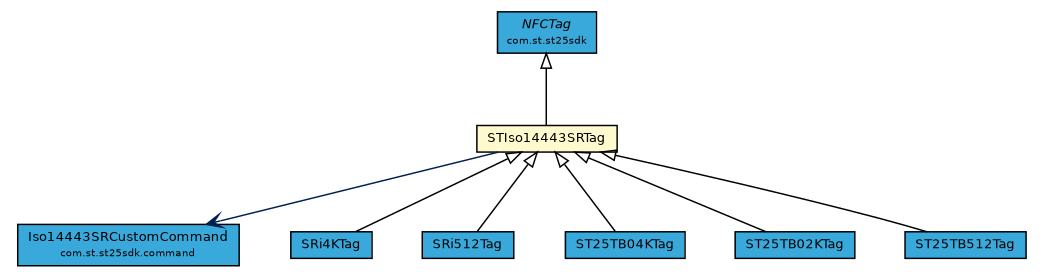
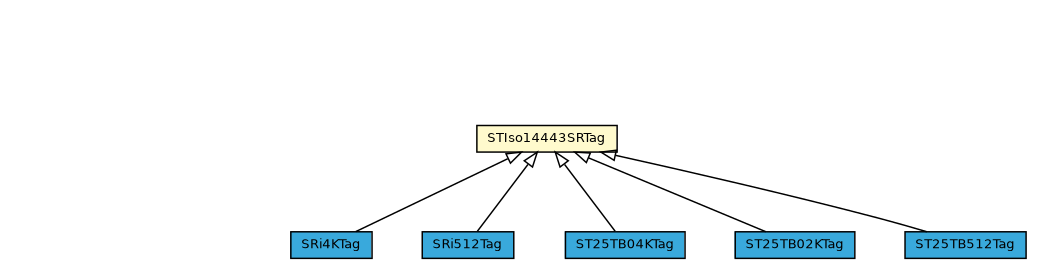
(546, 32) -> none
(128, 245) -> none
